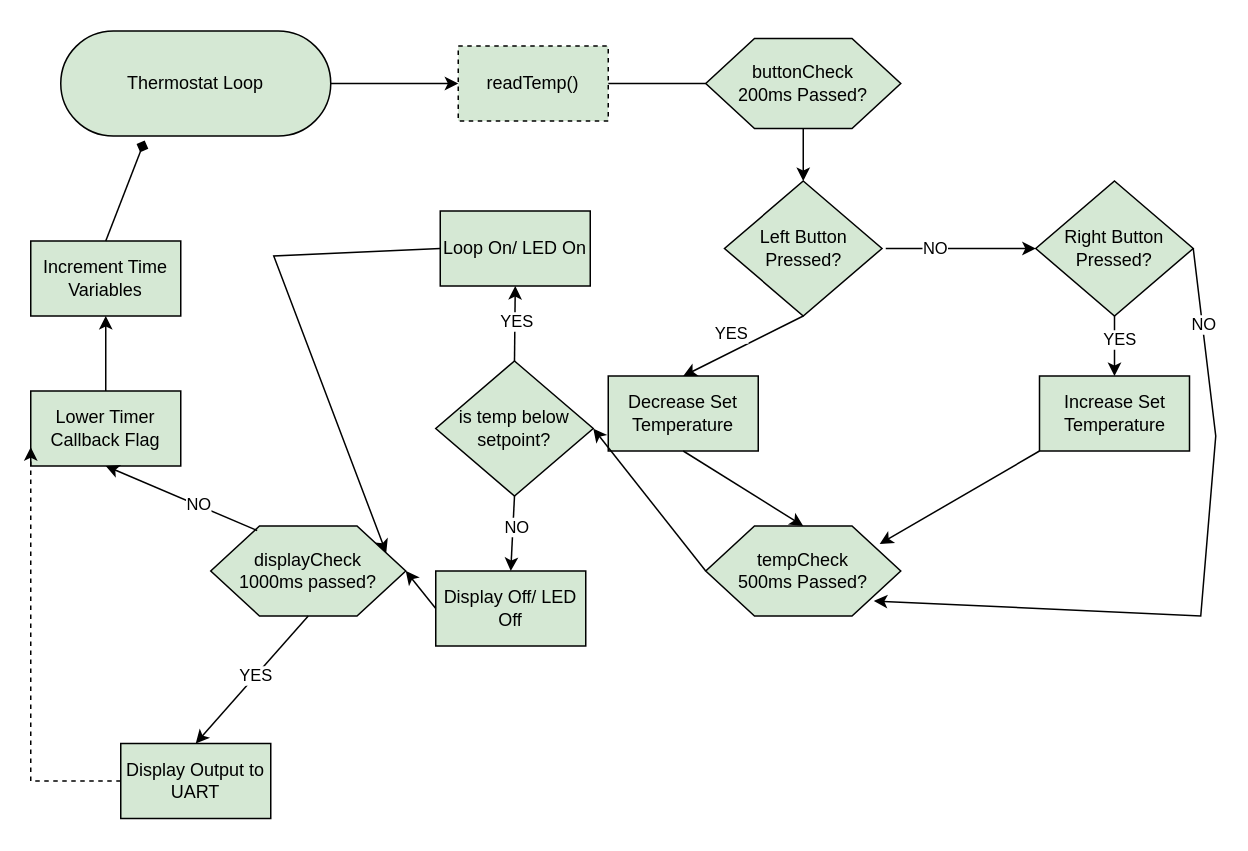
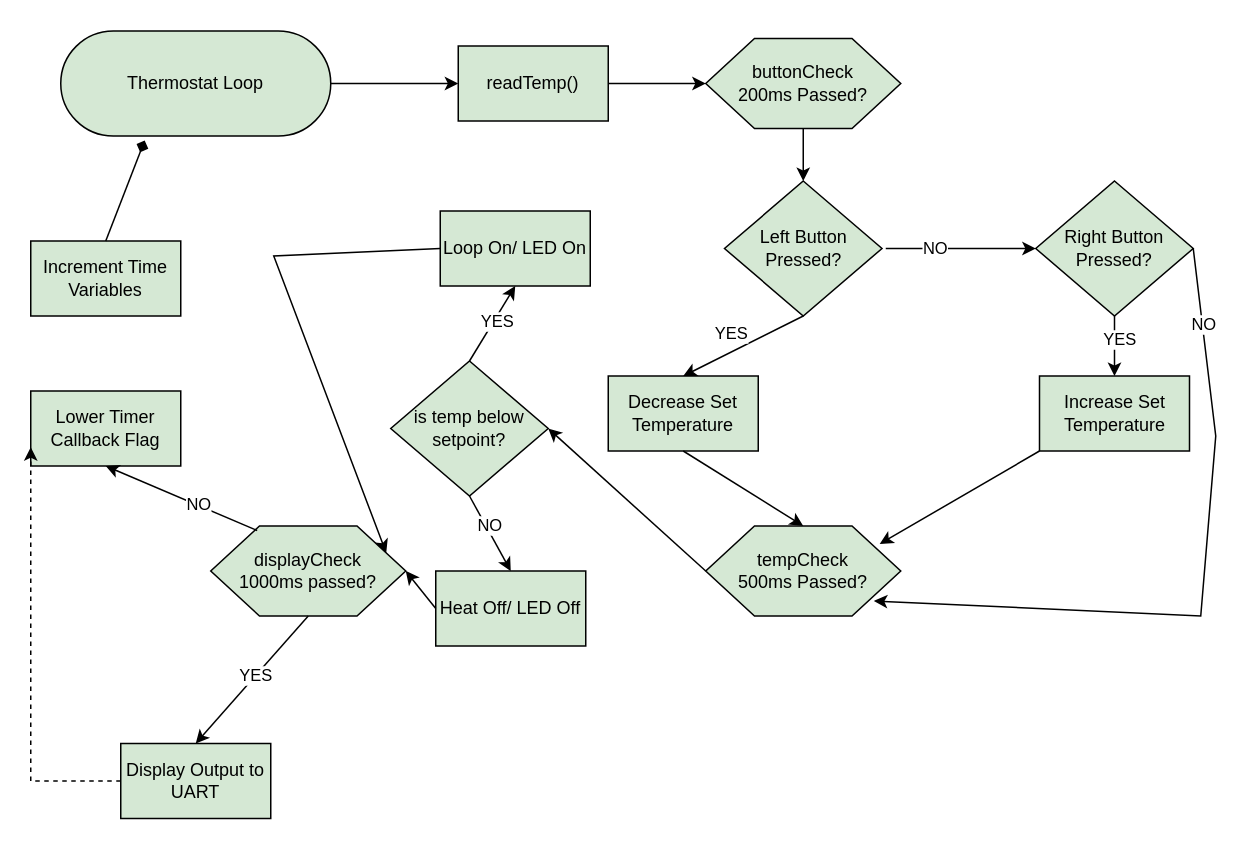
(533, 83) -> (533, 83)
(698, 83) -> (694, 83)
(106, 359) -> none
(515, 428) -> (470, 428)
(511, 608) -> (511, 608)
